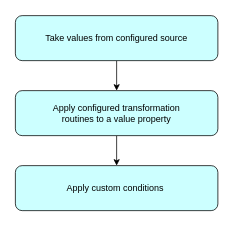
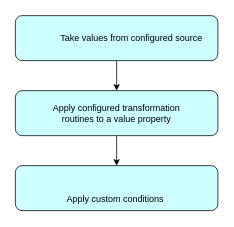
(117, 38) -> (132, 38)
(117, 188) -> (117, 199)
